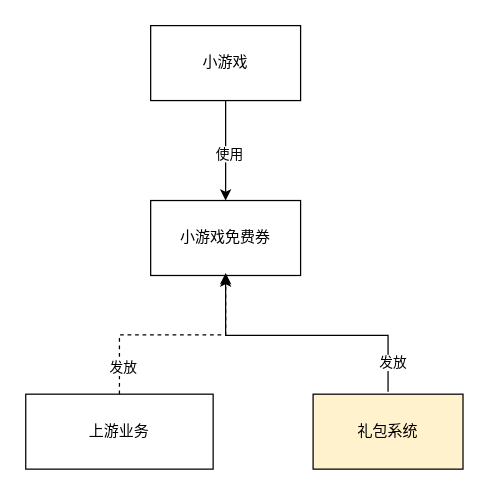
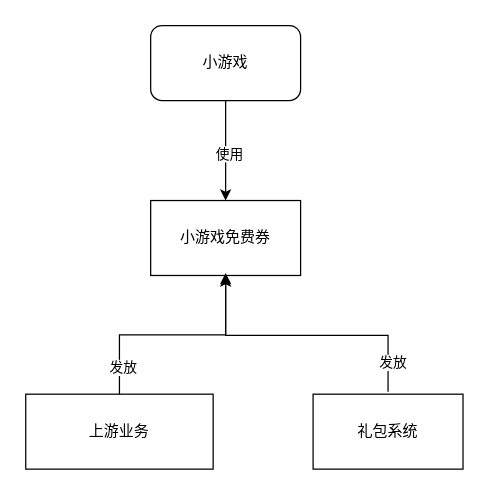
(226, 63) -> (226, 63)
(157, 335) -> (157, 335)
(388, 432) -> (388, 432)
